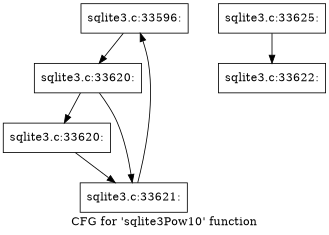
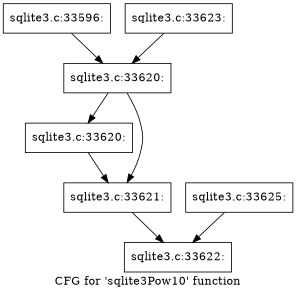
none -> (179, 18)
(150, 112) -> (145, 225)
